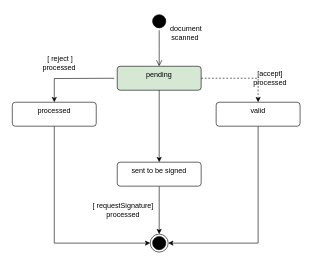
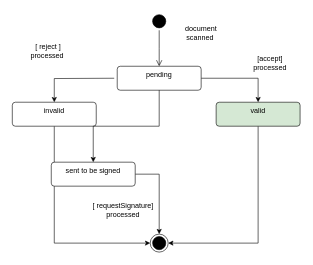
(186, 33) -> (201, 33)
(60, 63) -> (48, 51)
(159, 78) -> (159, 78)
(239, 78) -> (239, 78)
(270, 78) -> (270, 63)
(54, 111) -> (54, 111)
(258, 114) -> (258, 114)
(159, 174) -> (93, 174)
